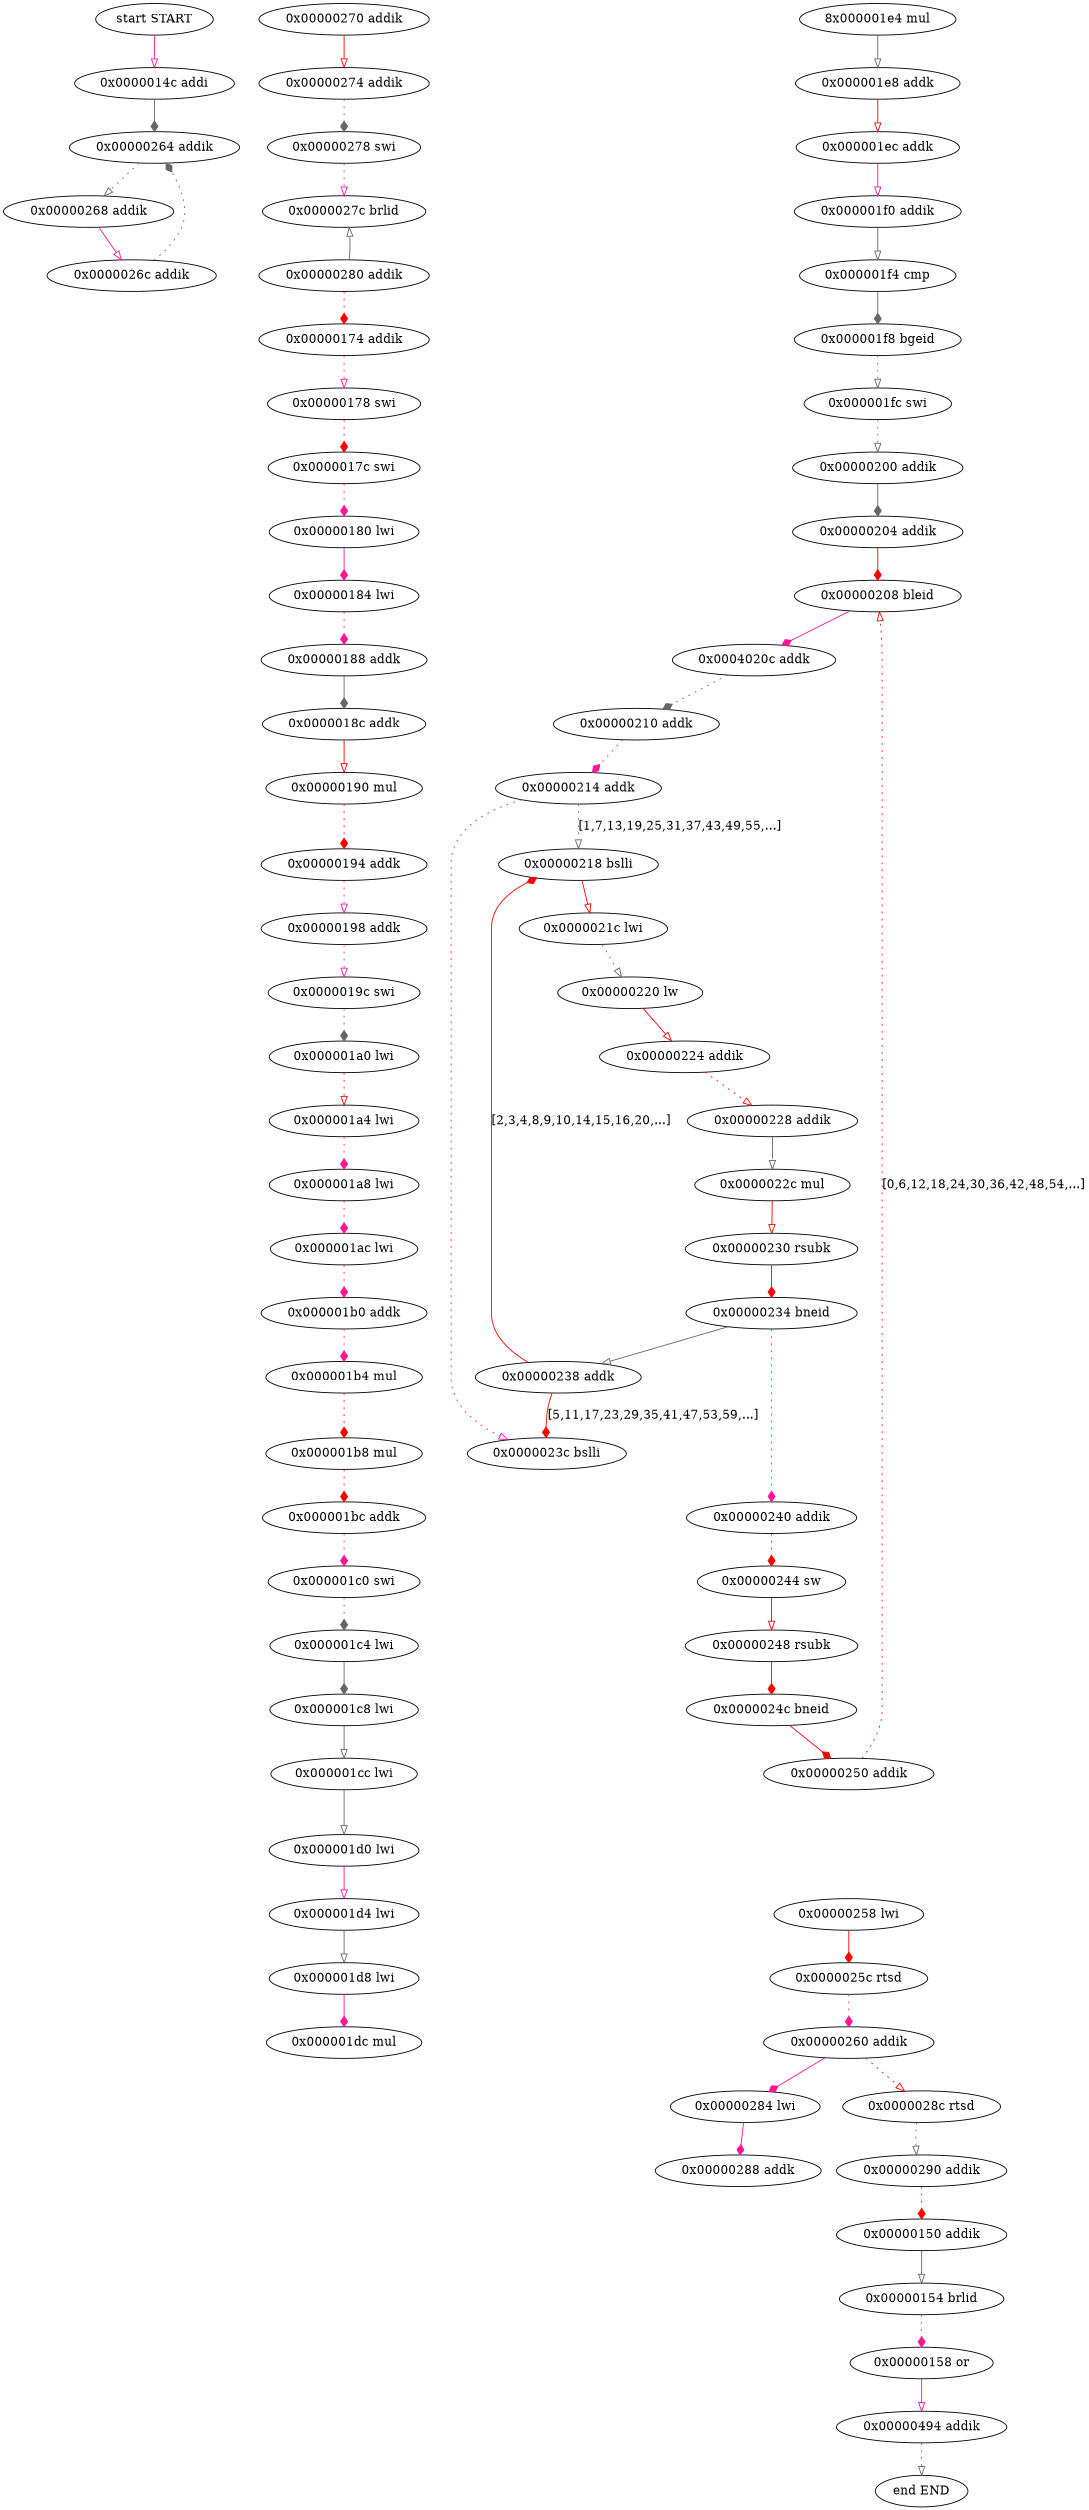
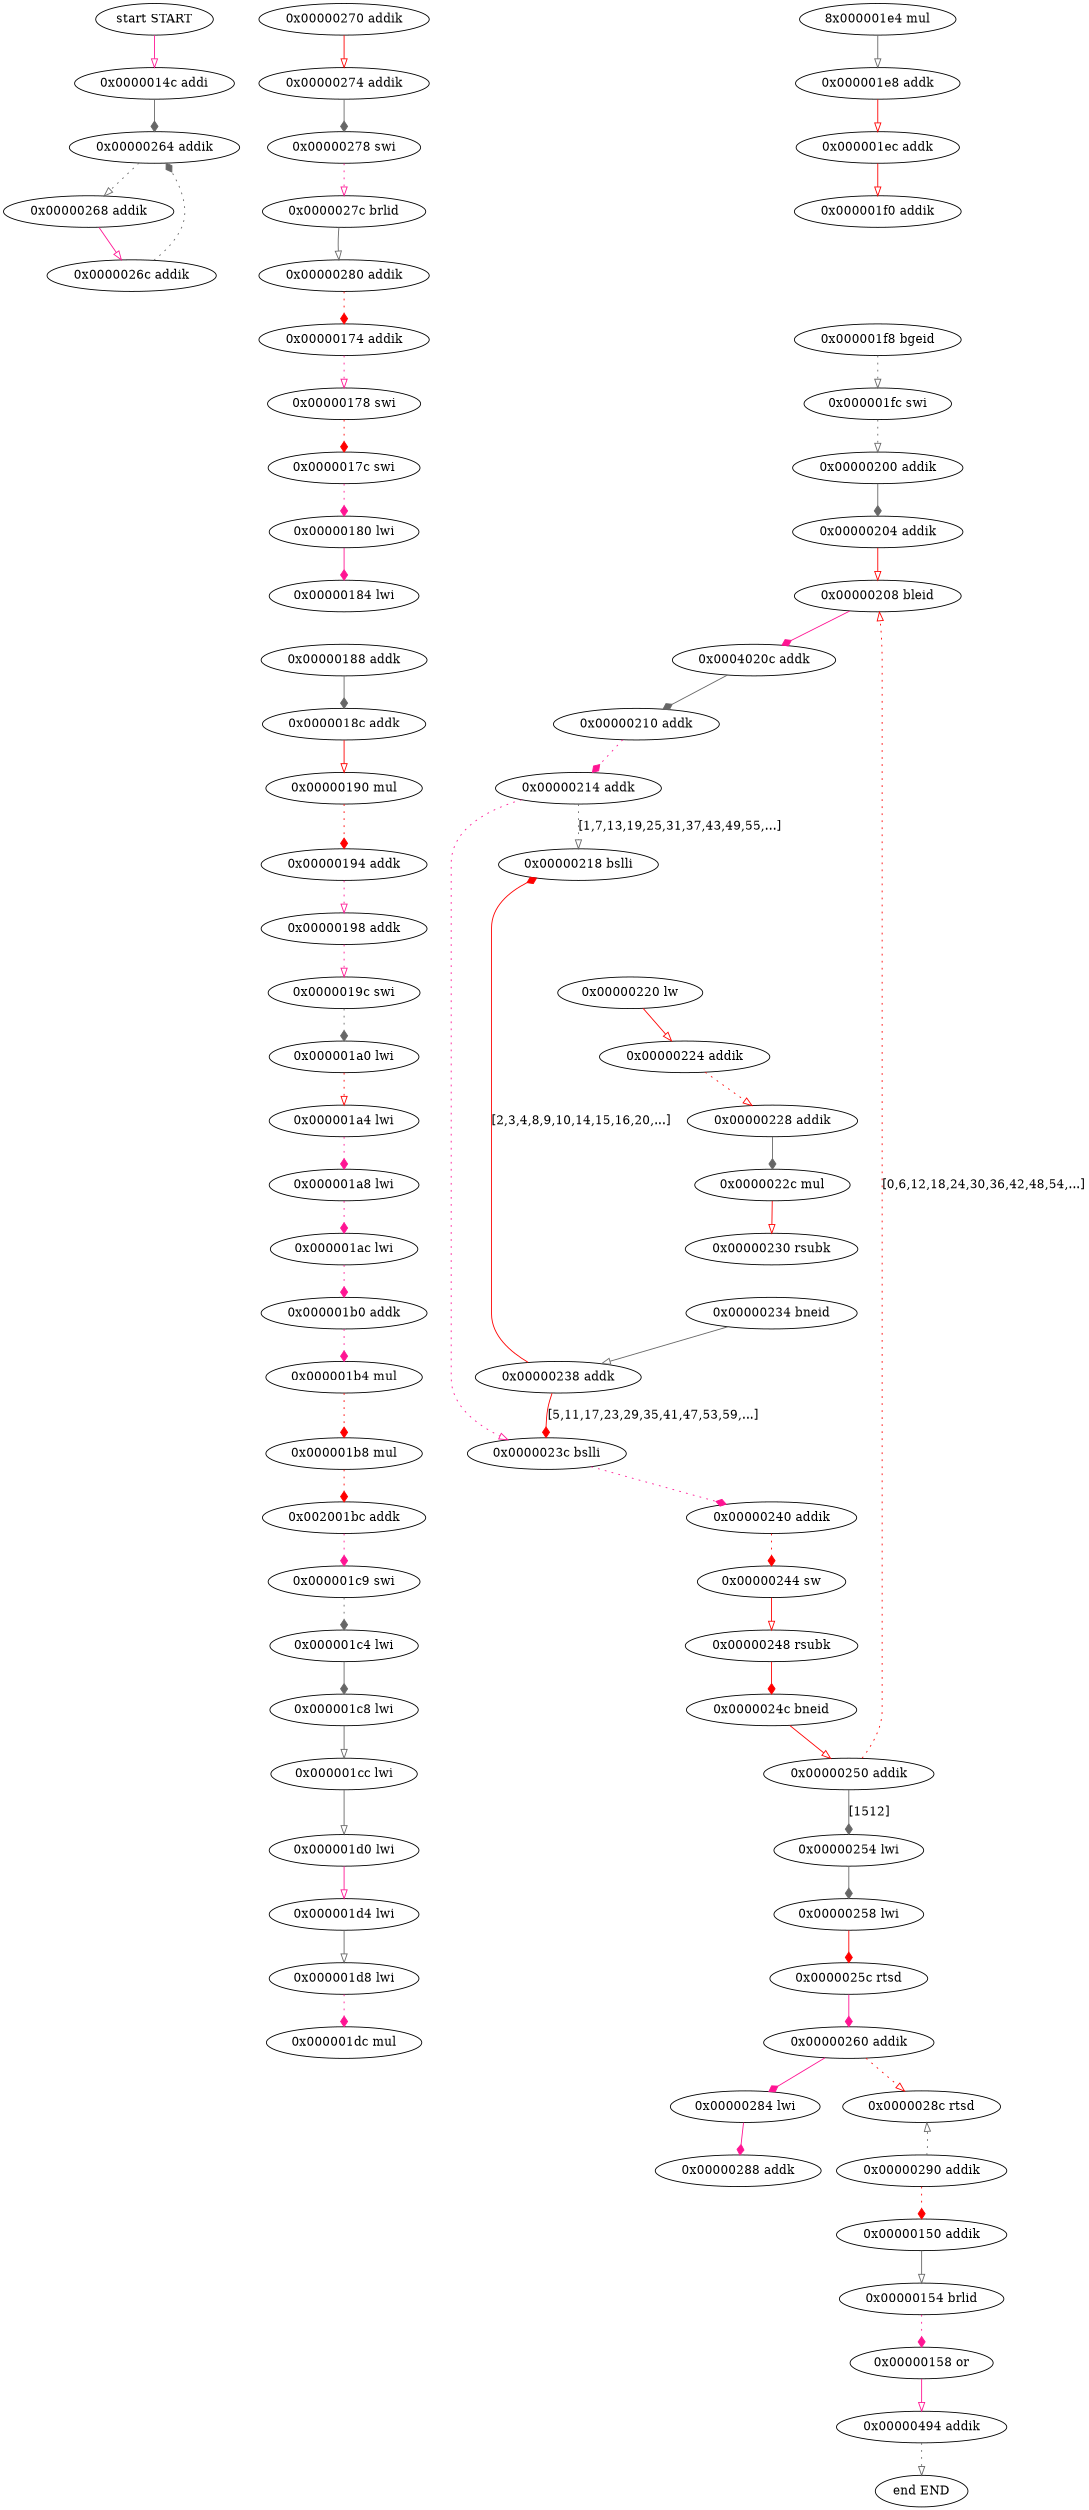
(344, 110) -> (344, 110)
(878, 175) -> (878, 175)
(350, 248) -> (338, 239)
(878, 276) -> none
(878, 560) -> (878, 560)
(344, 623) -> none
(700, 690) -> (700, 690)
(593, 929) -> none
(772, 1148) -> (772, 1148)
(772, 1276) -> none
(772, 1410) -> (654, 1484)
(344, 1518) -> (344, 1518)
(344, 1582) -> (344, 1582)
(807, 1739) -> (807, 1739)
none -> (849, 1850)
(344, 2005) -> (344, 2005)
(849, 2005) -> (849, 2005)
(916, 2134) -> (928, 2143)
